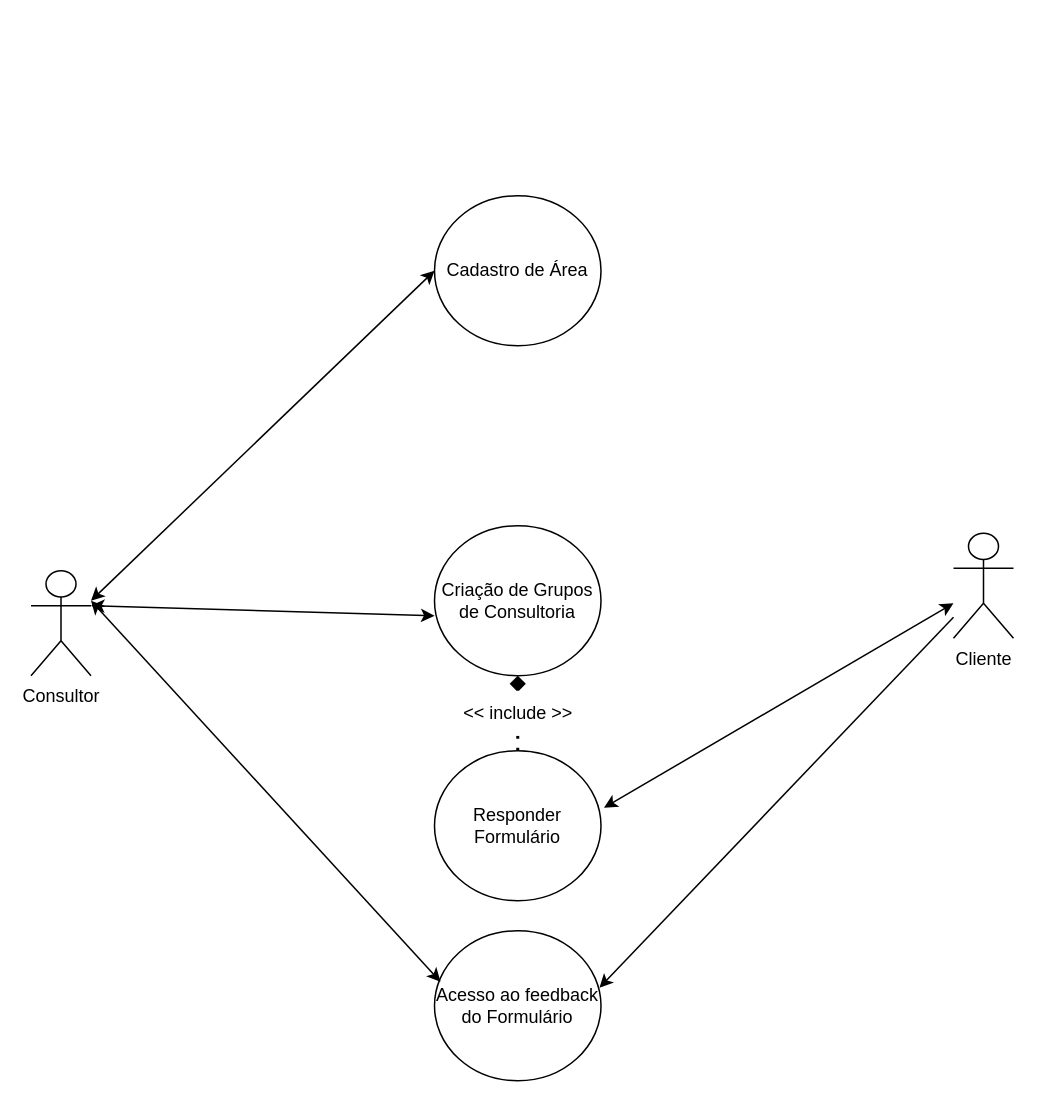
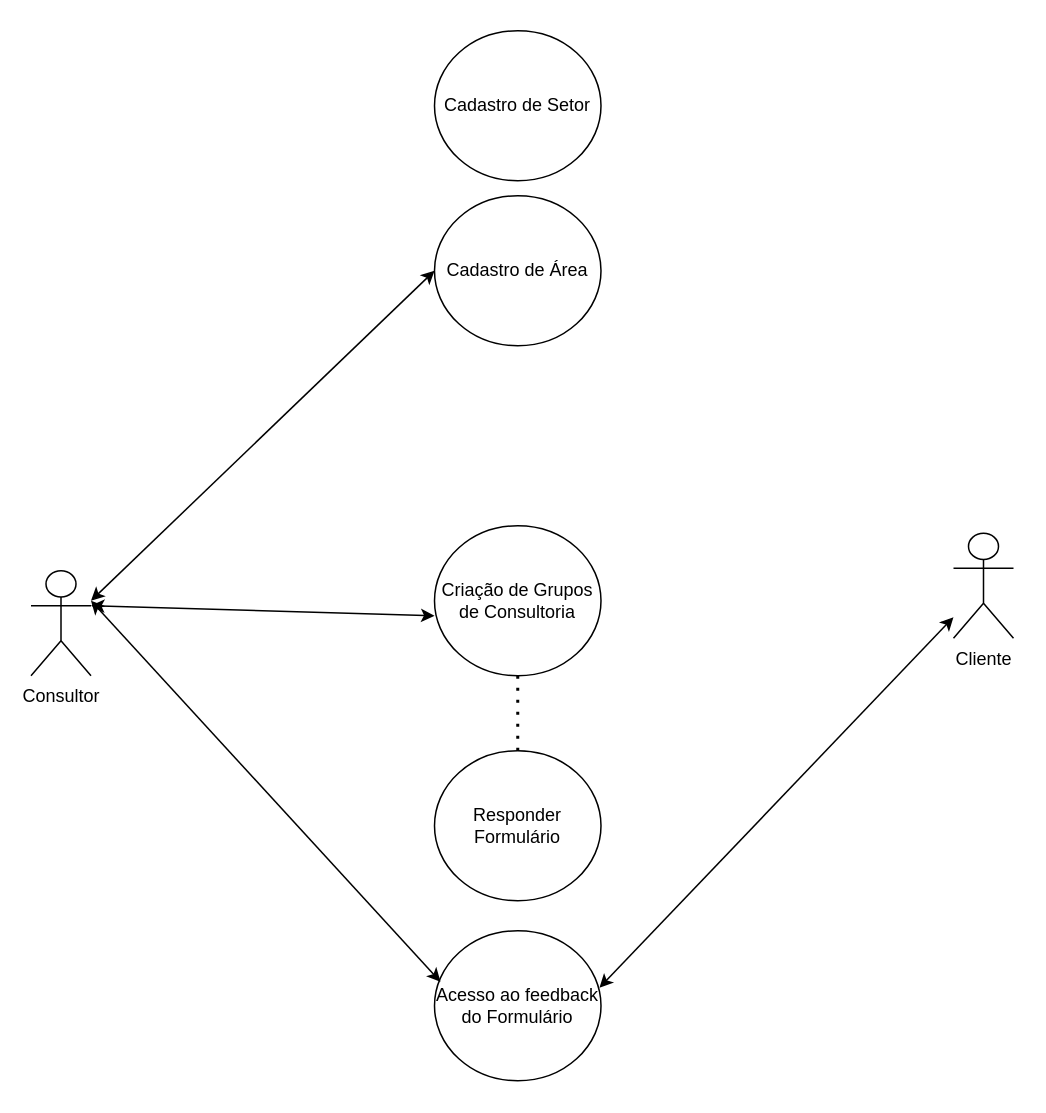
none -> (518, 106)
(948, 622) -> (945, 626)
(778, 706) -> none
(518, 709) -> (518, 702)
(518, 713) -> none
